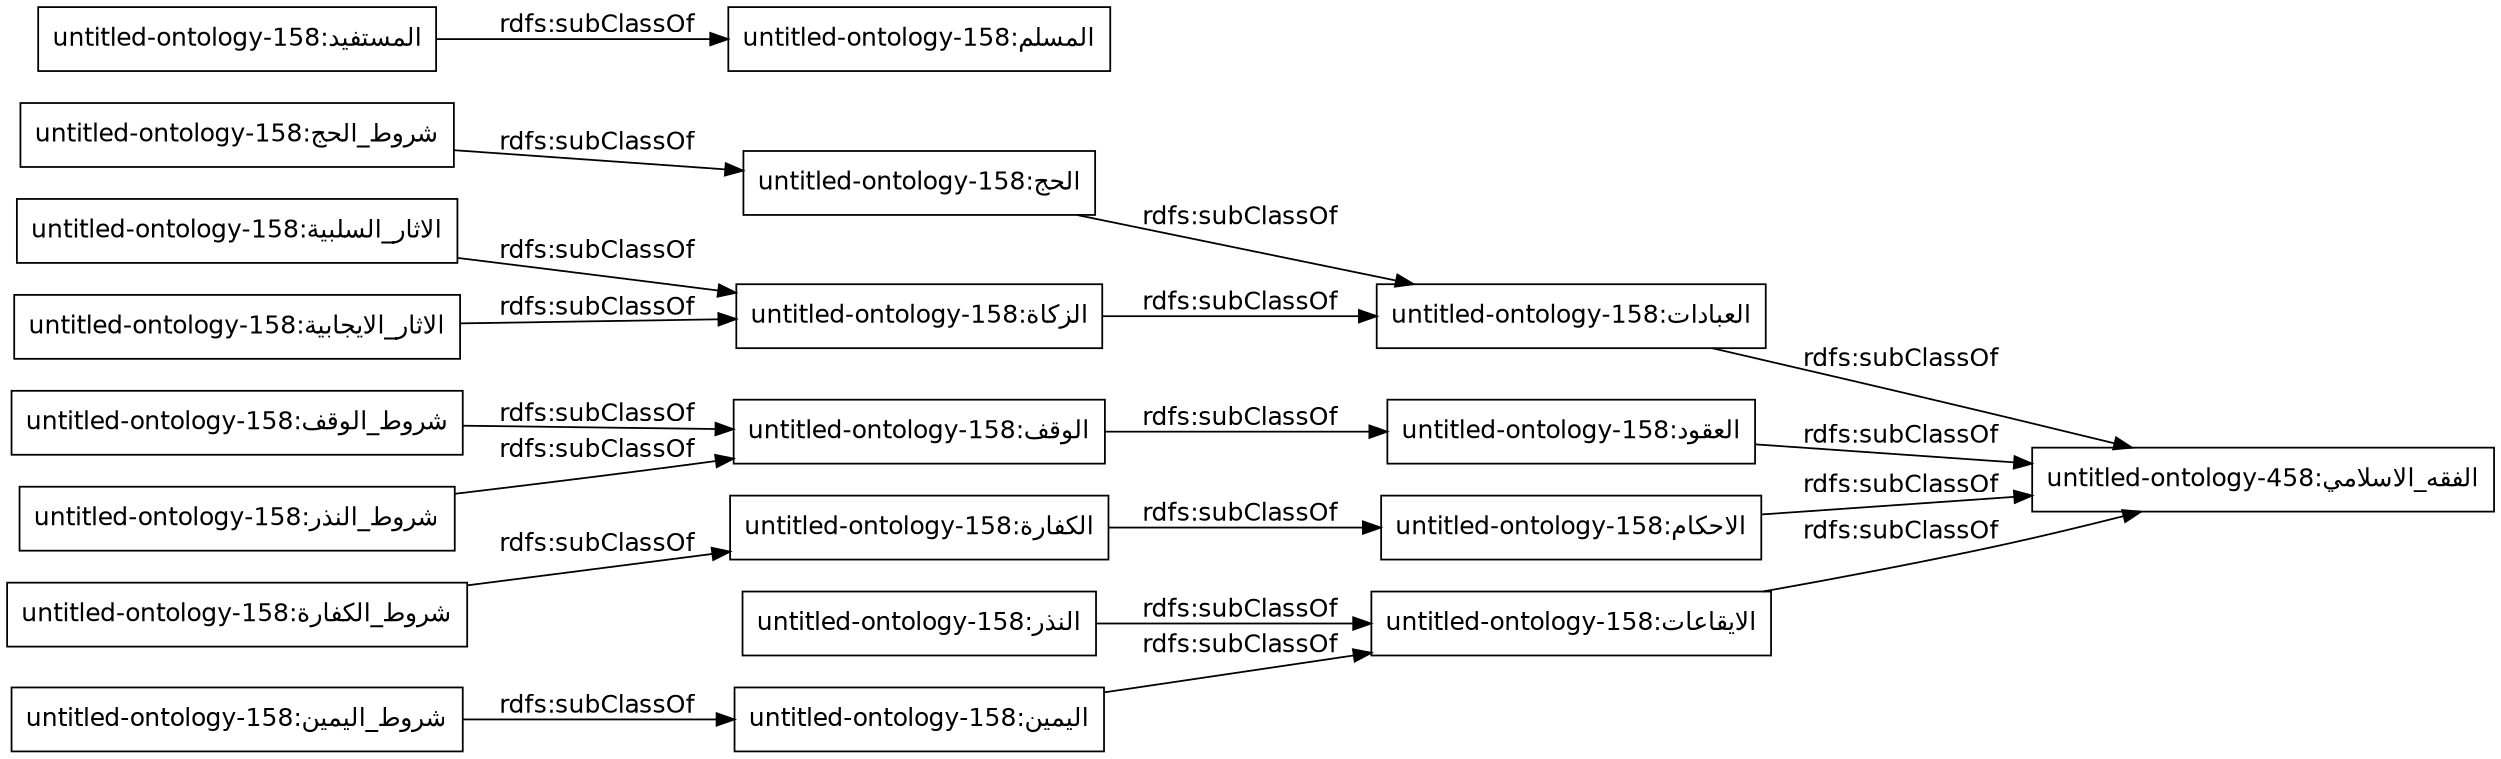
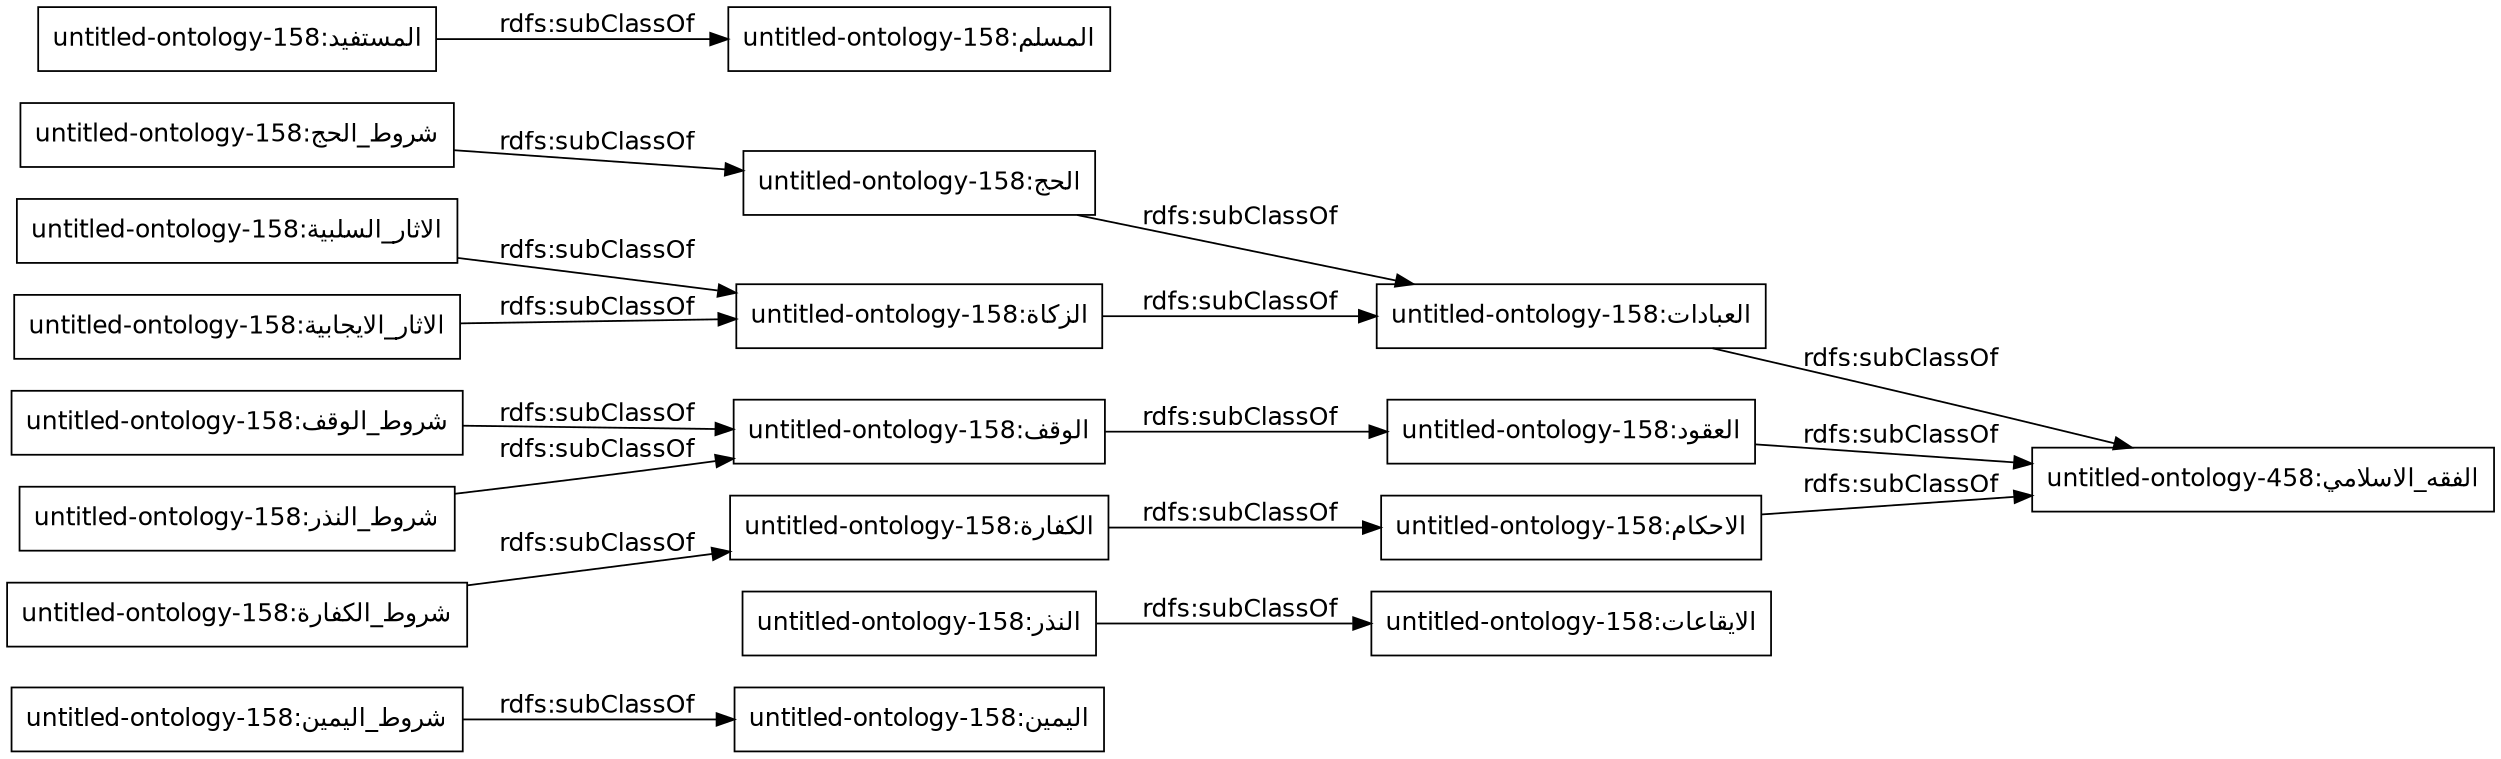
(1944, 557) -> none
(1229, 674) -> none
